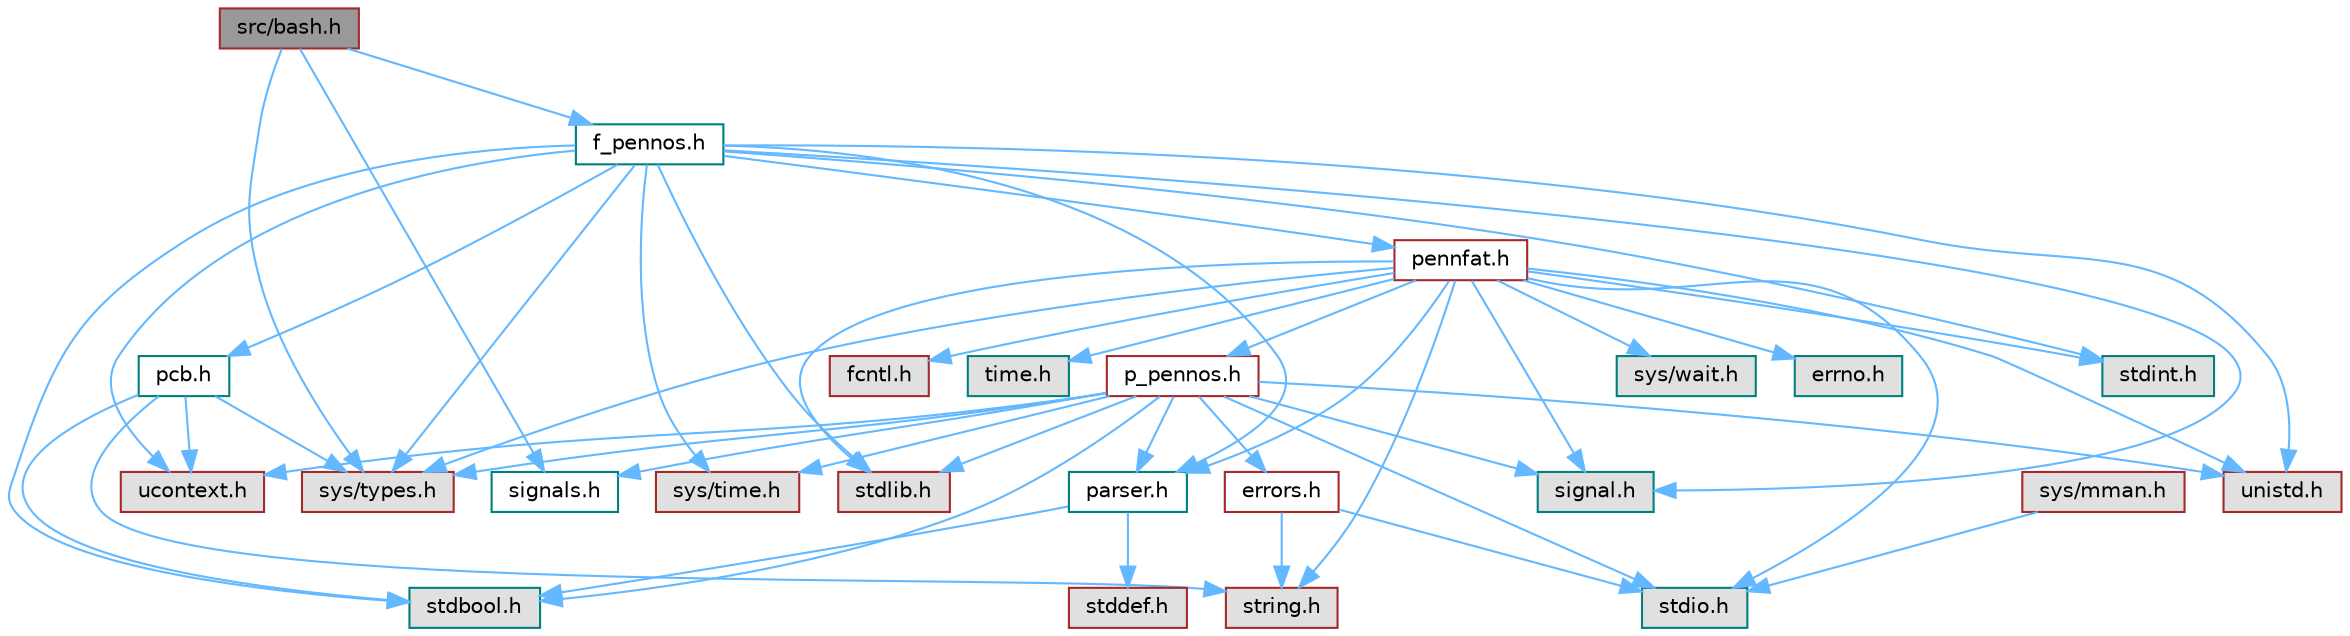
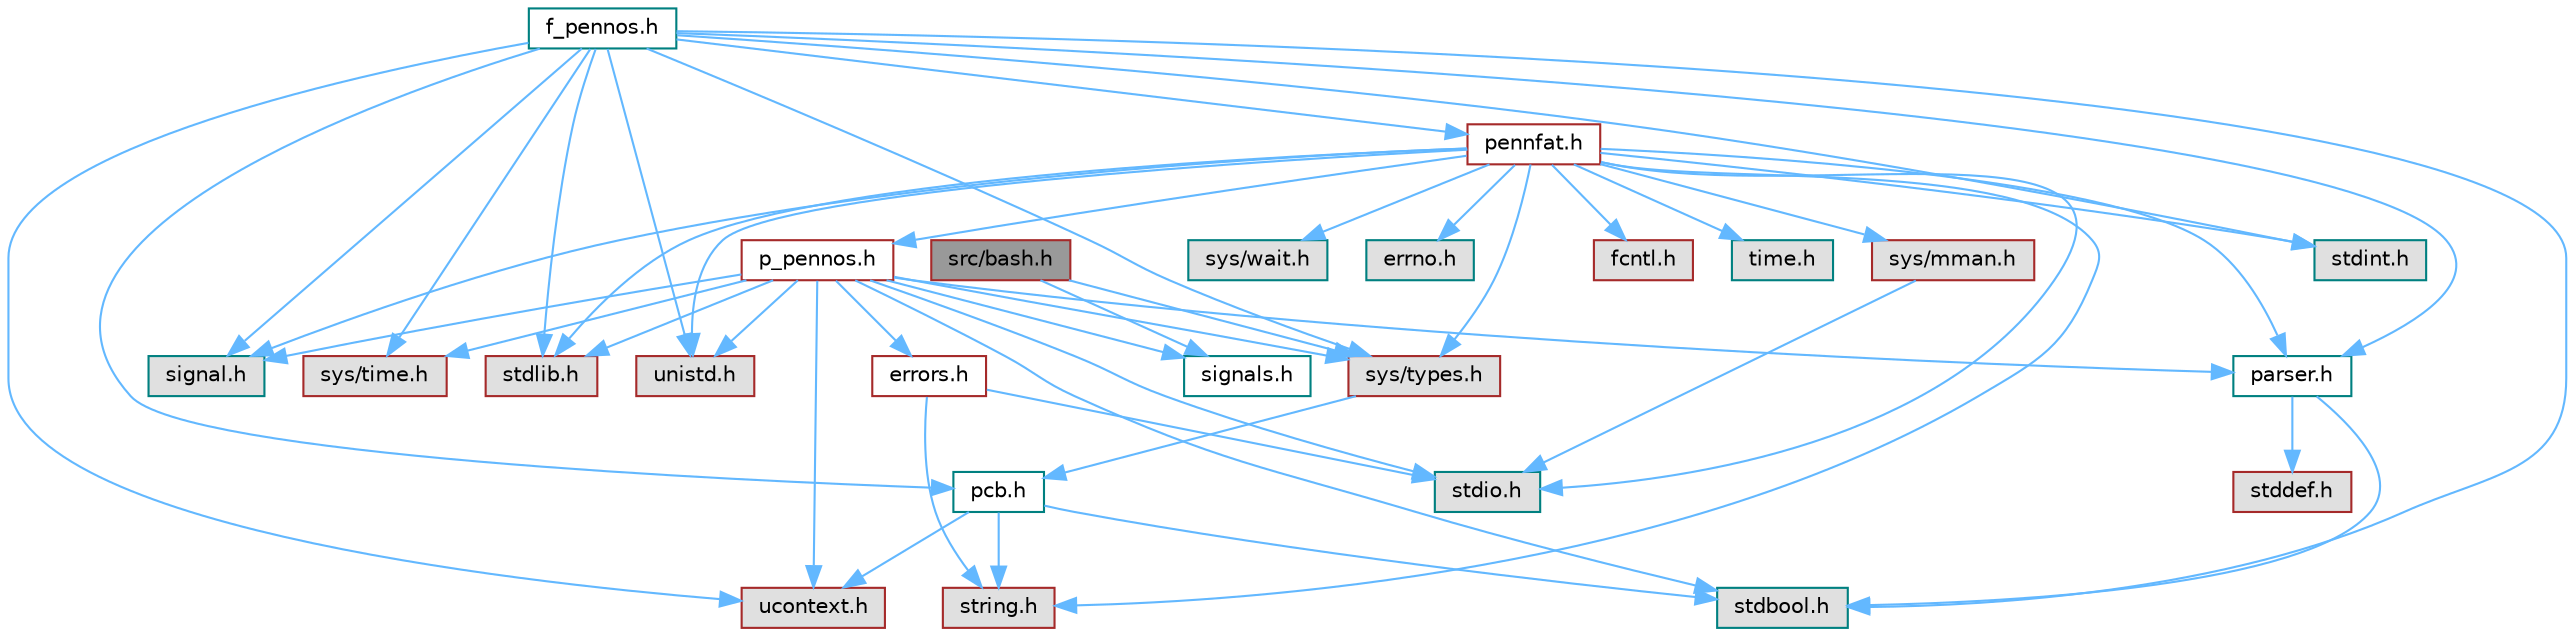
(459, 83) -> none
none -> (1732, 199)
(271, 429) -> (1159, 448)
